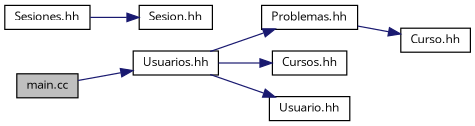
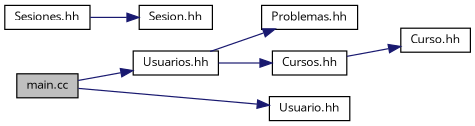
(373, 29) -> (368, 53)
(237, 84) -> (168, 96)
